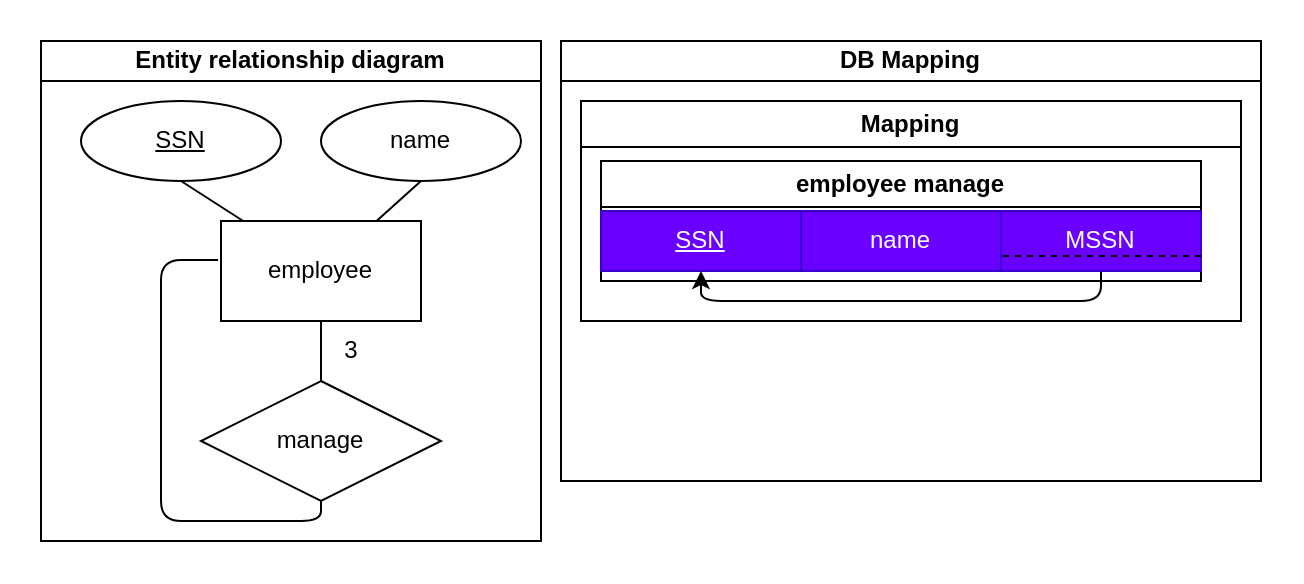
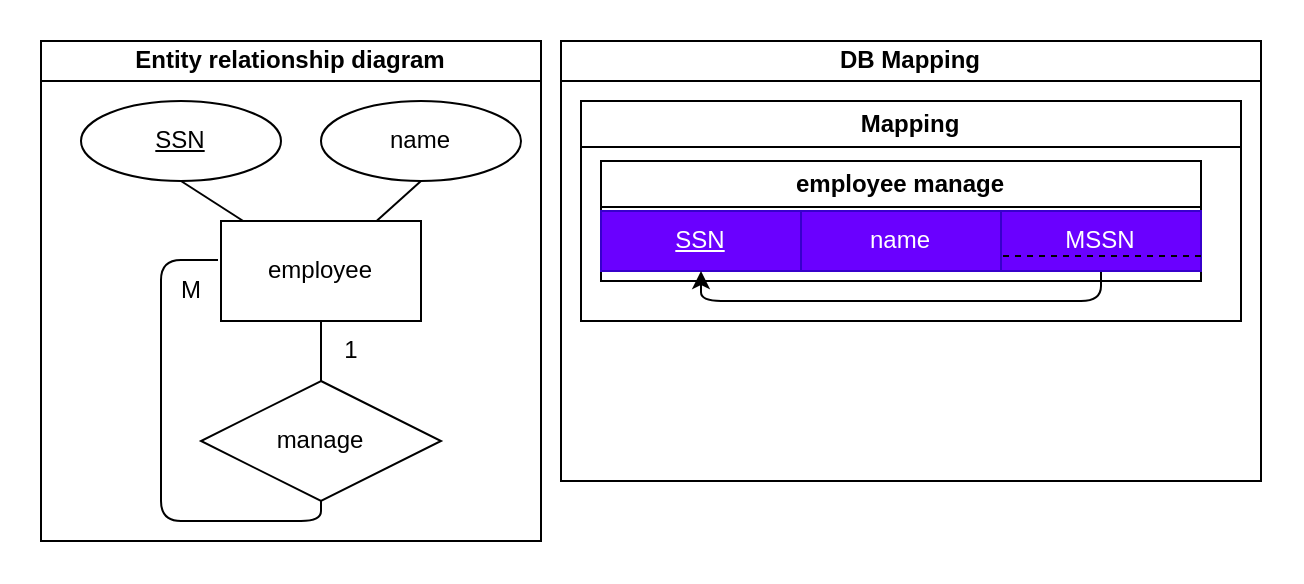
none -> (191, 291)
(352, 351) -> (352, 351)
